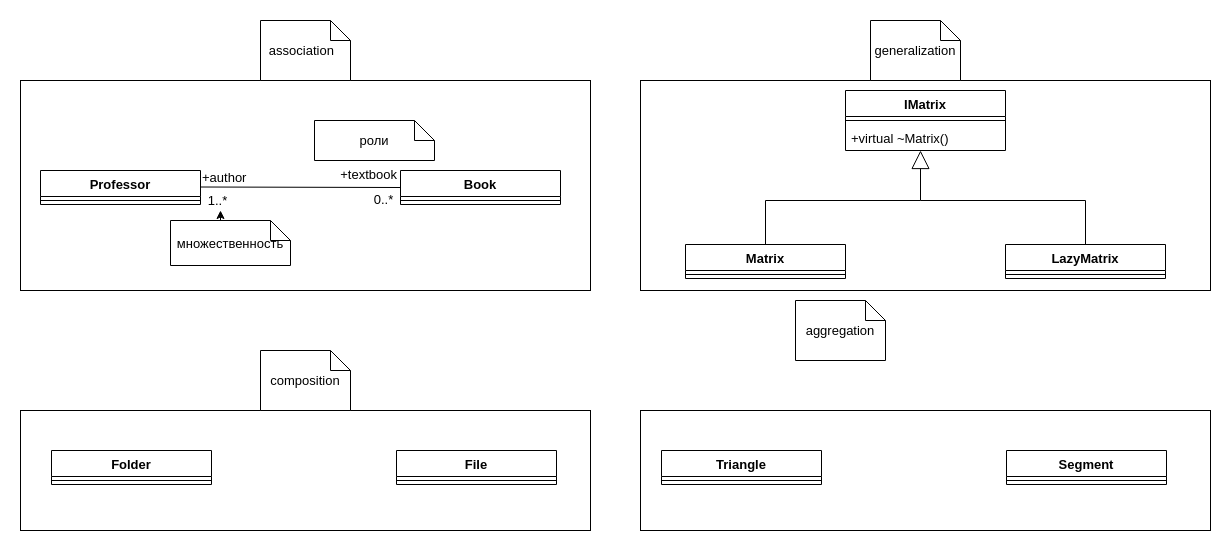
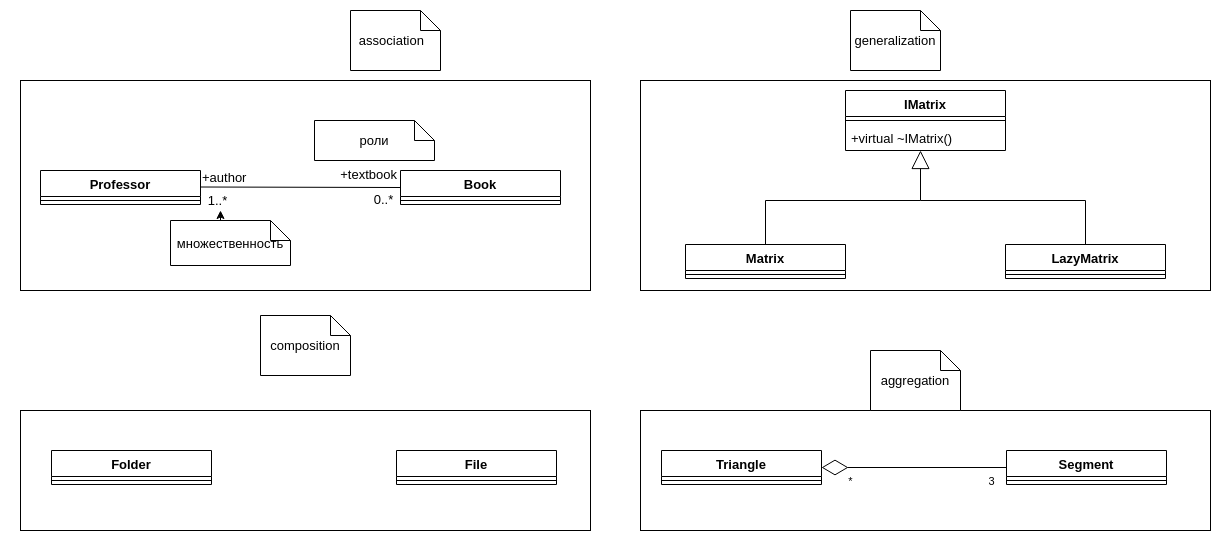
(306, 51) -> (396, 41)
(916, 51) -> (896, 41)
(910, 139) -> (914, 139)
(841, 331) -> (916, 381)
(306, 381) -> (306, 346)
none -> (927, 468)
